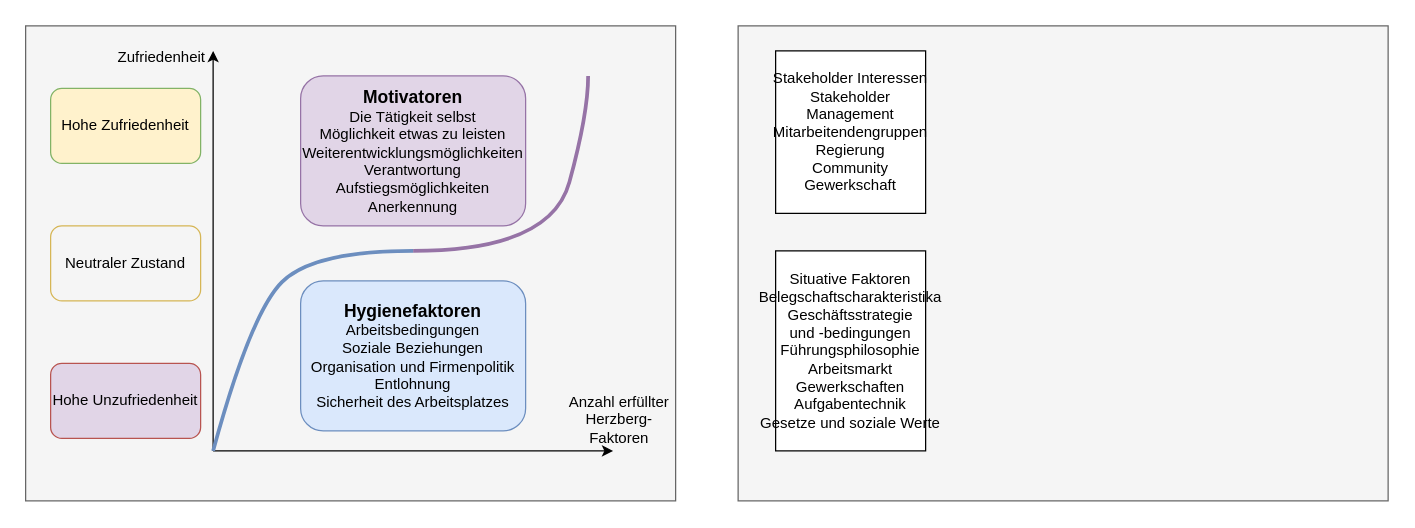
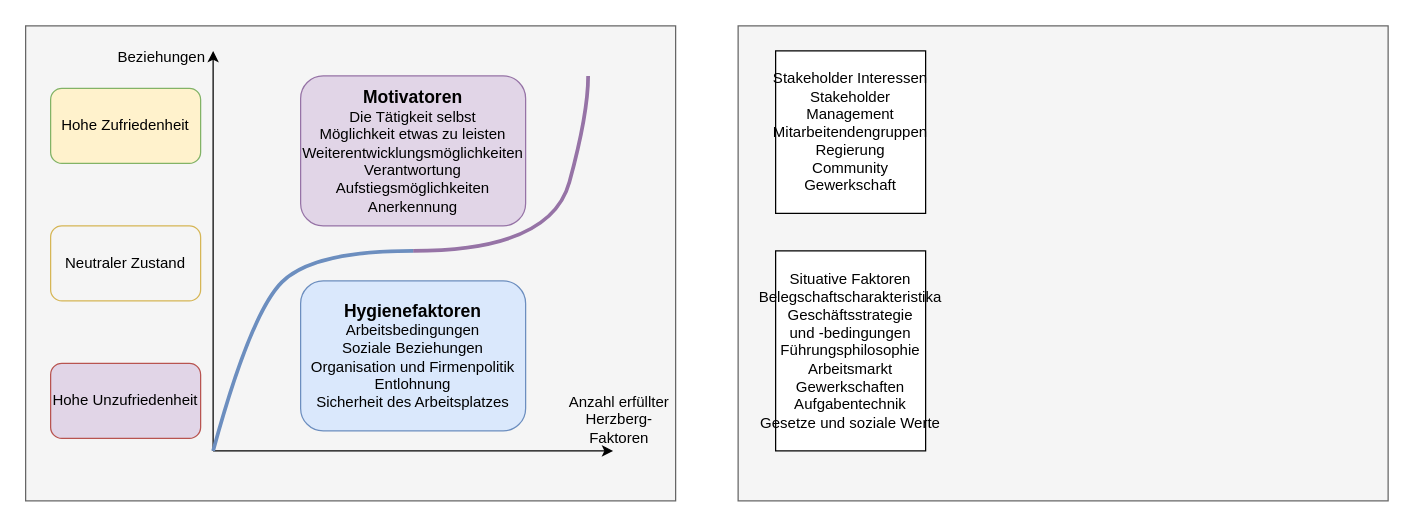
(162, 57) -> (162, 57)
